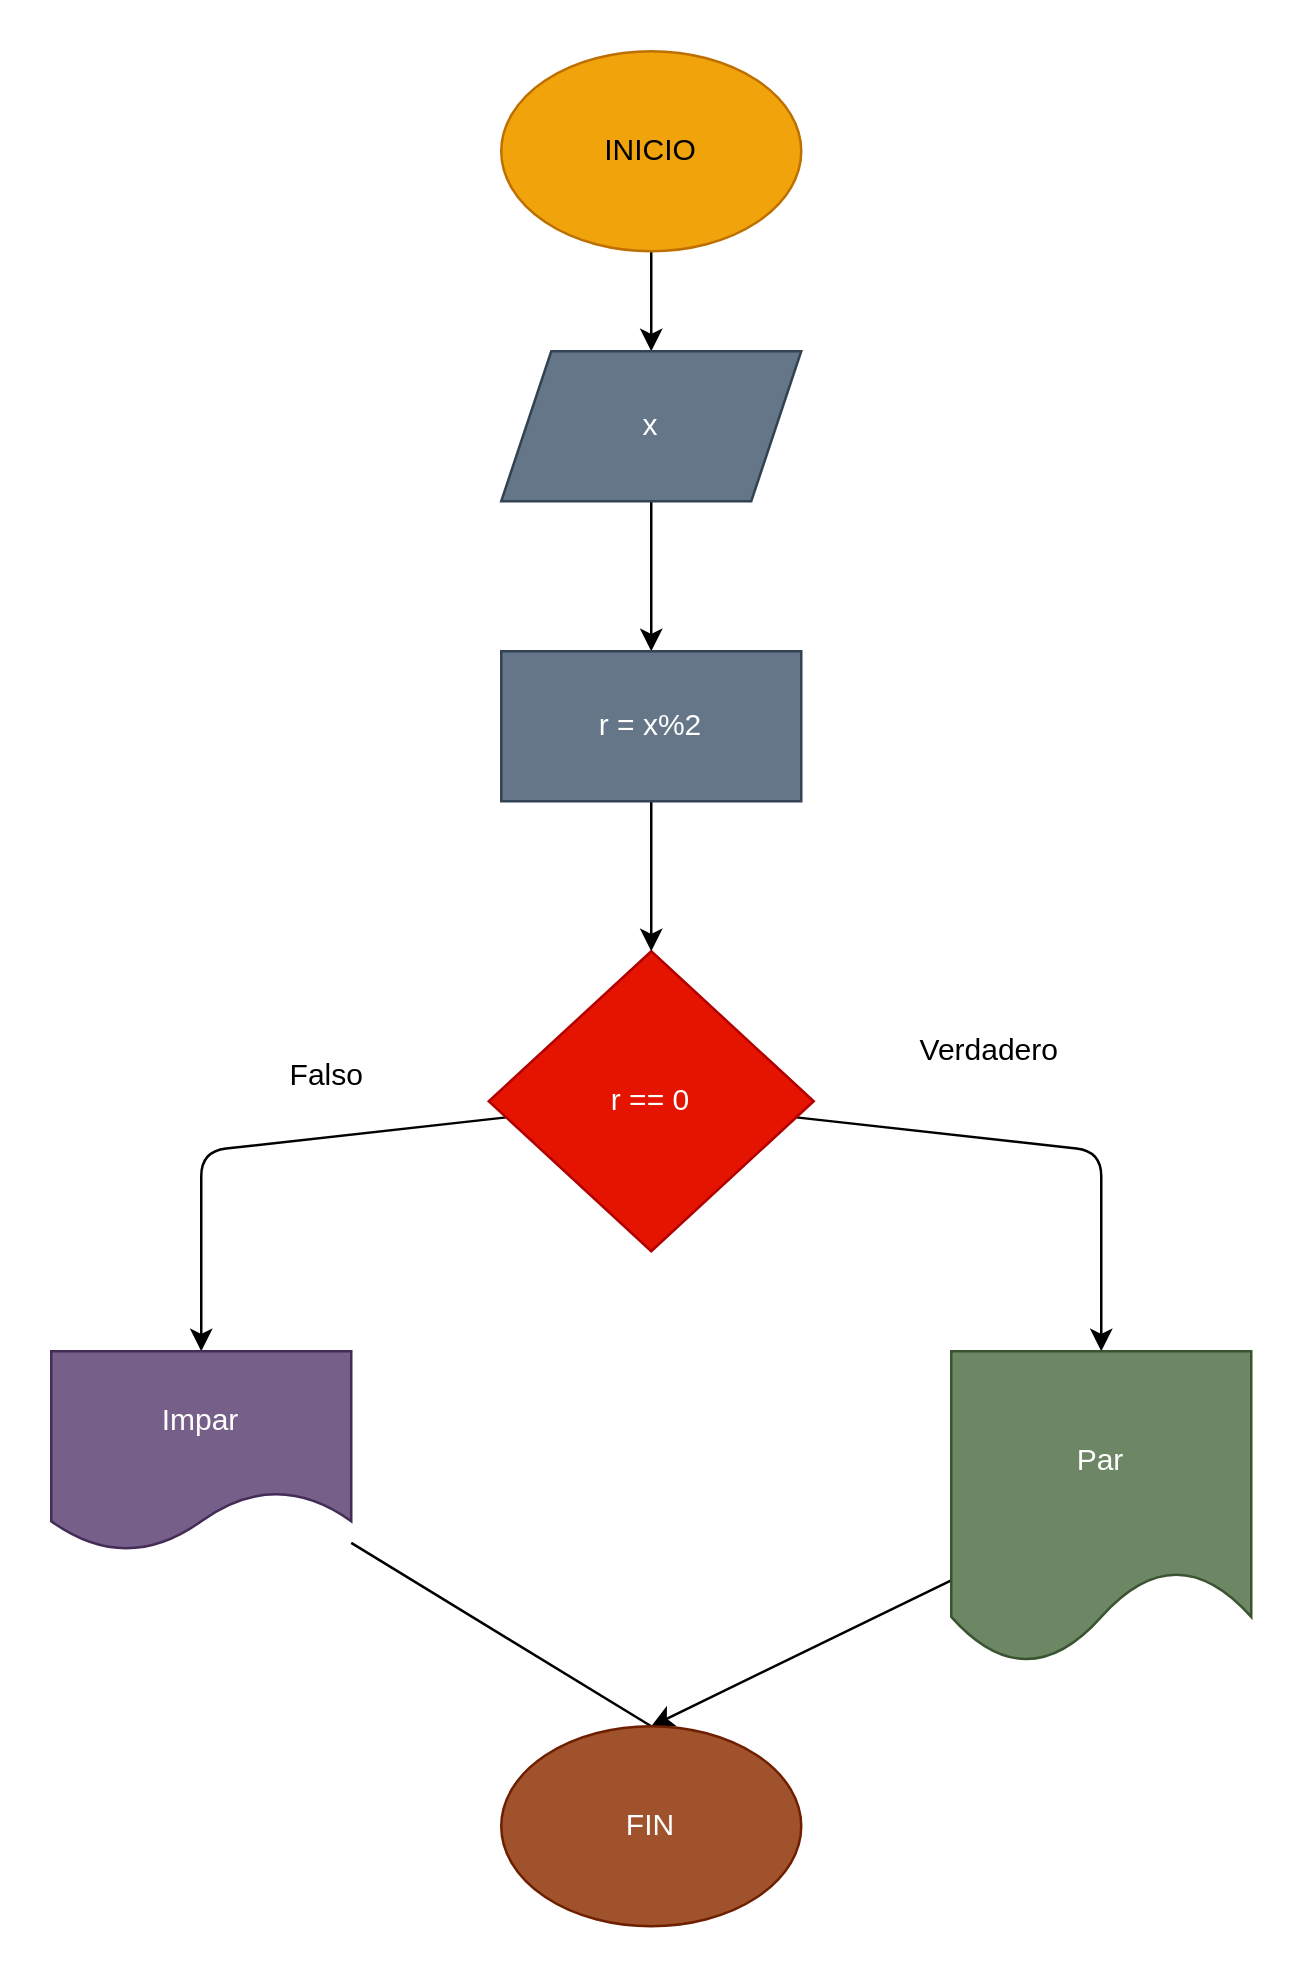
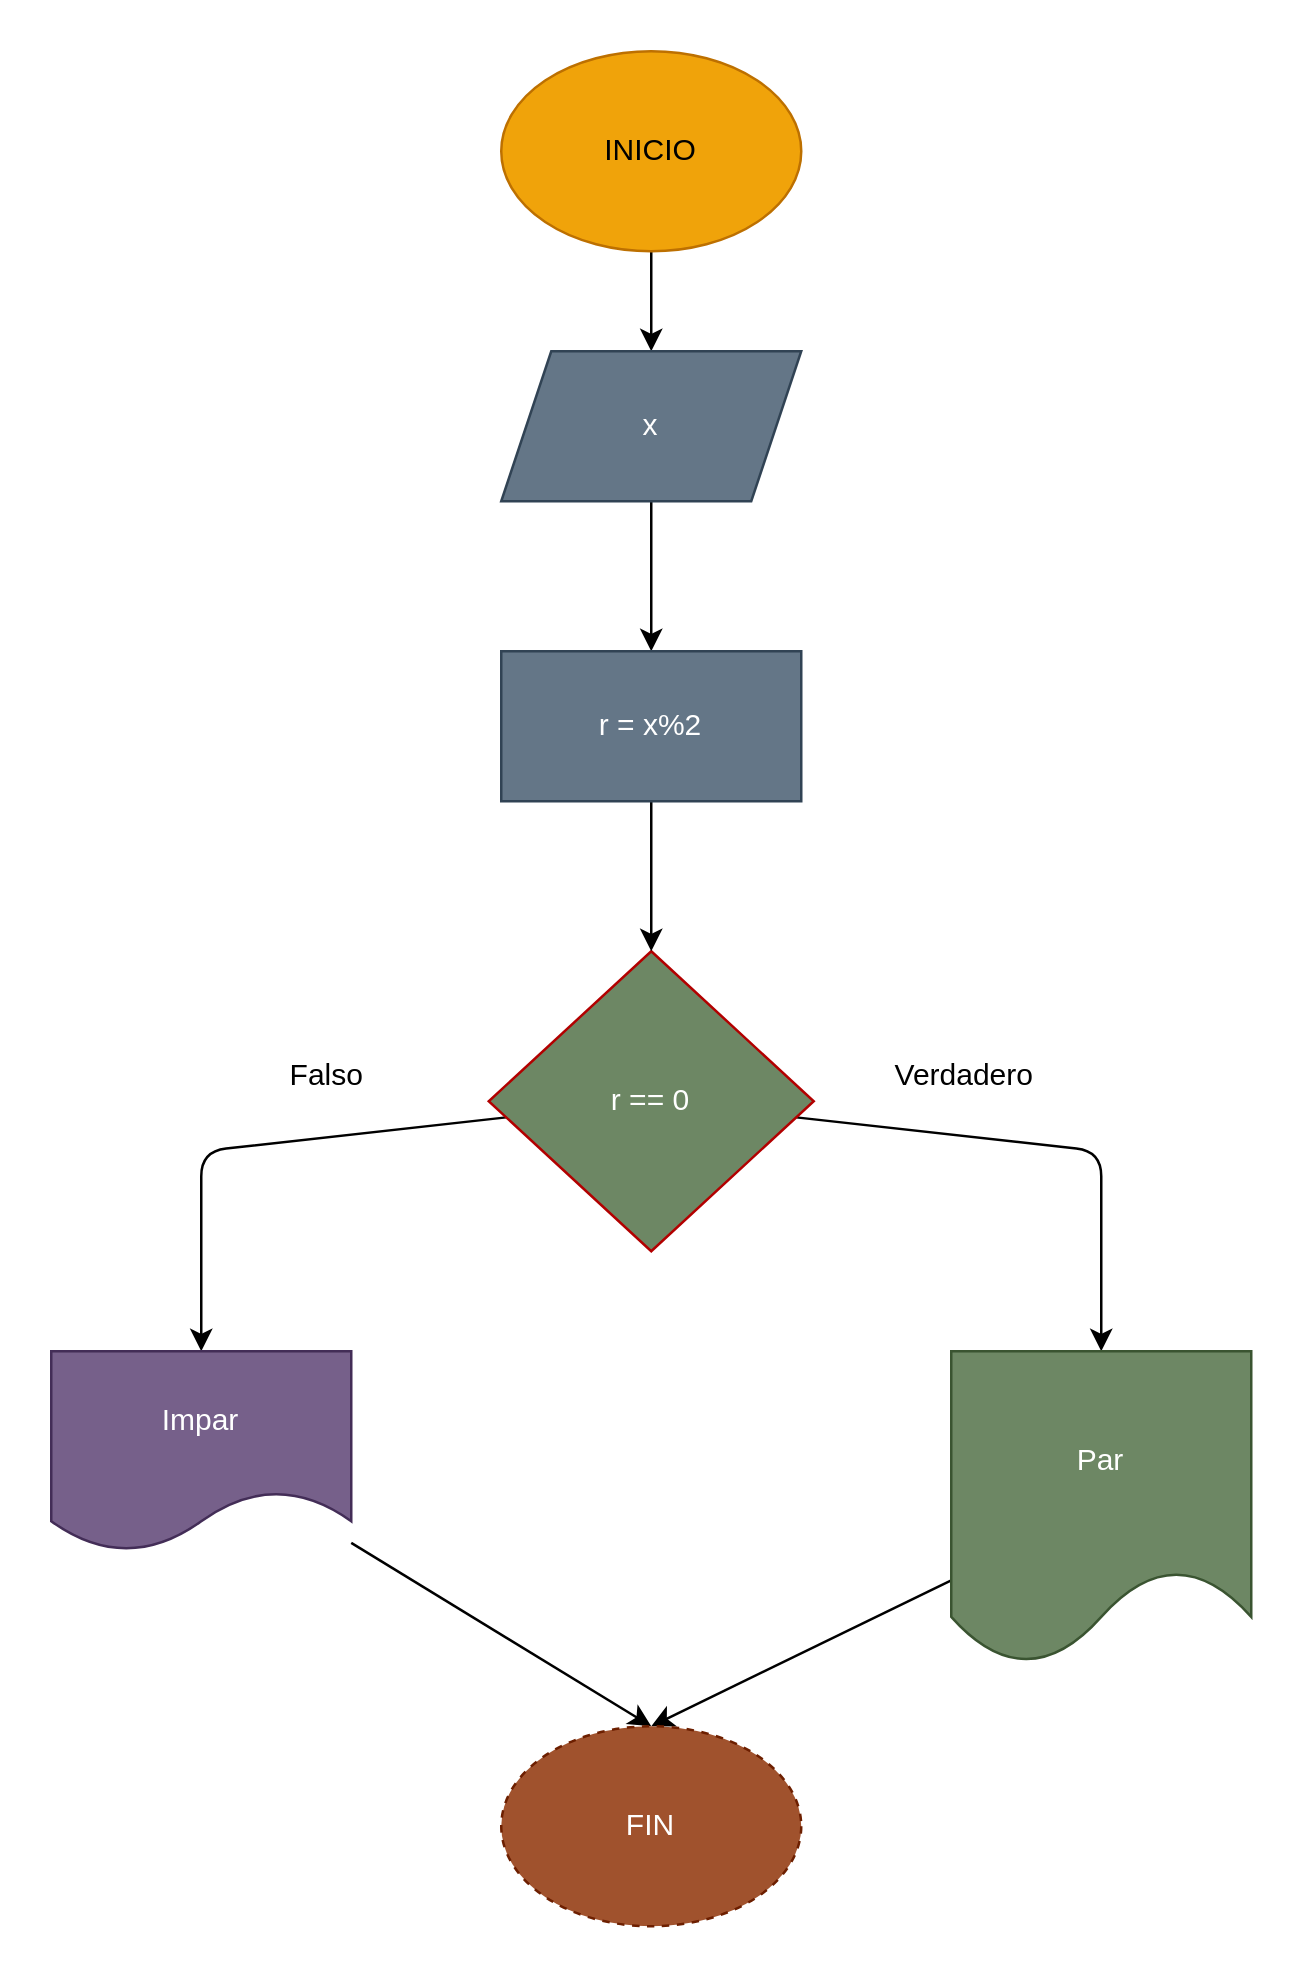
(989, 1051) -> (964, 1076)
(651, 1101) -> (651, 1101)
(643, 1721) -> (636, 1717)
(651, 1826) -> (651, 1826)
